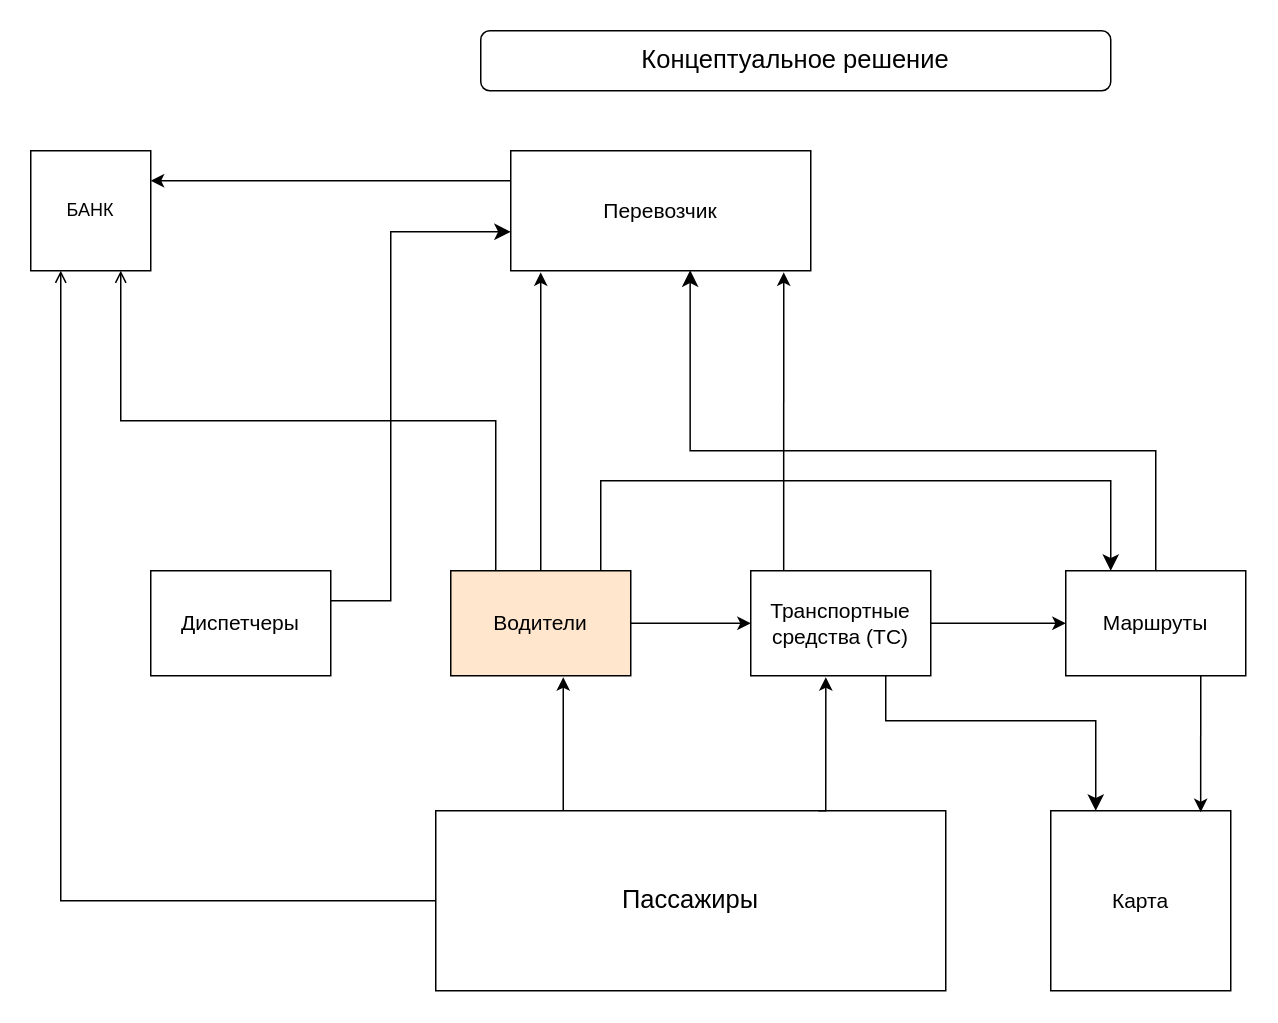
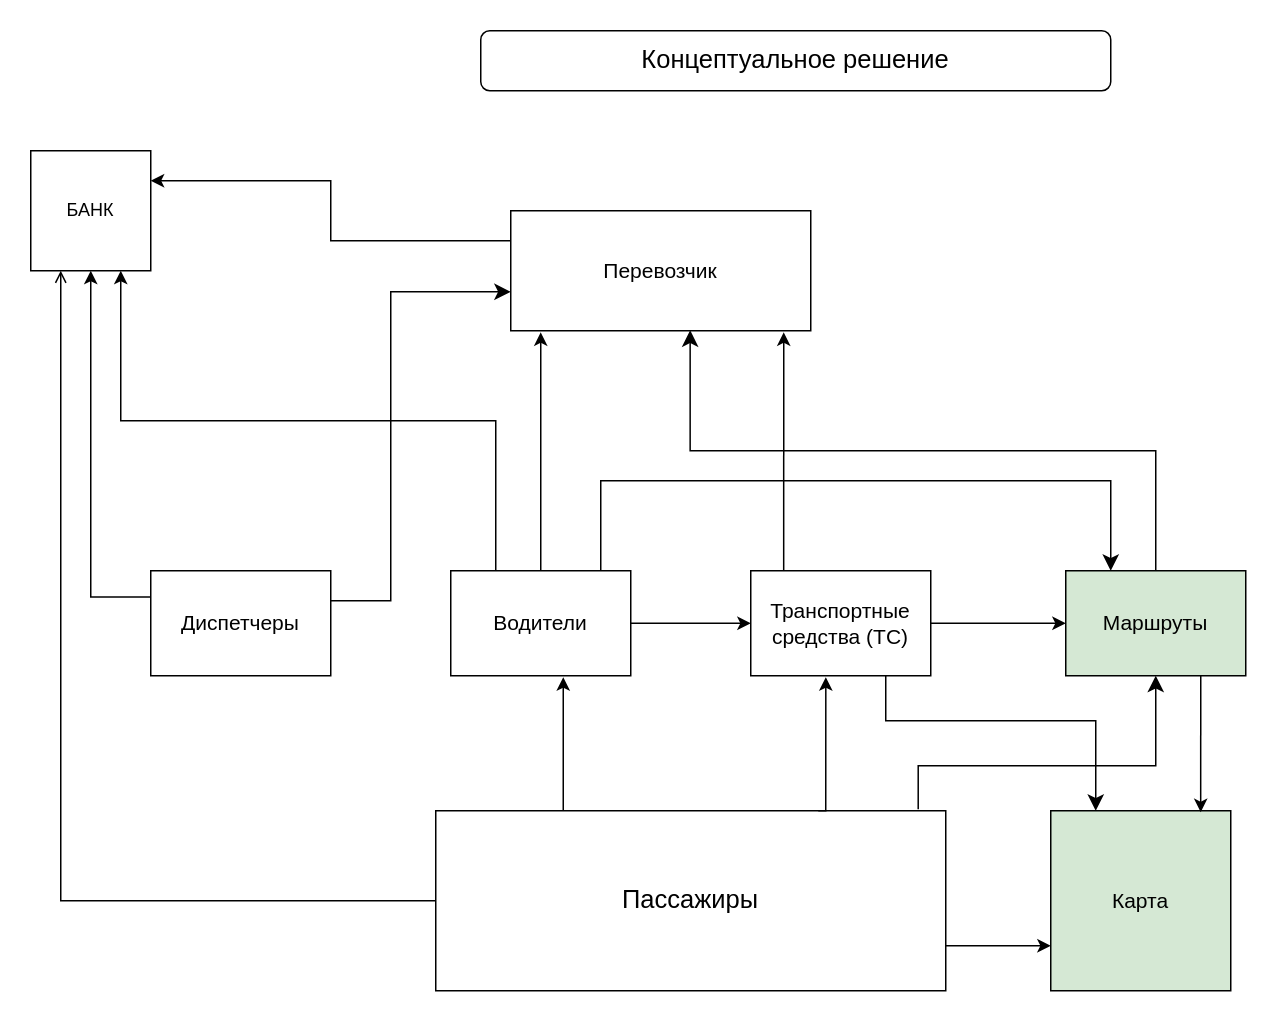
(661, 211) -> (661, 271)
(121, 279) -> (121, 282)
none -> (91, 469)
(541, 623) -> (541, 623)
(1156, 623) -> (1156, 623)
none -> (1055, 766)
(1141, 901) -> (1141, 901)
none -> (993, 946)
